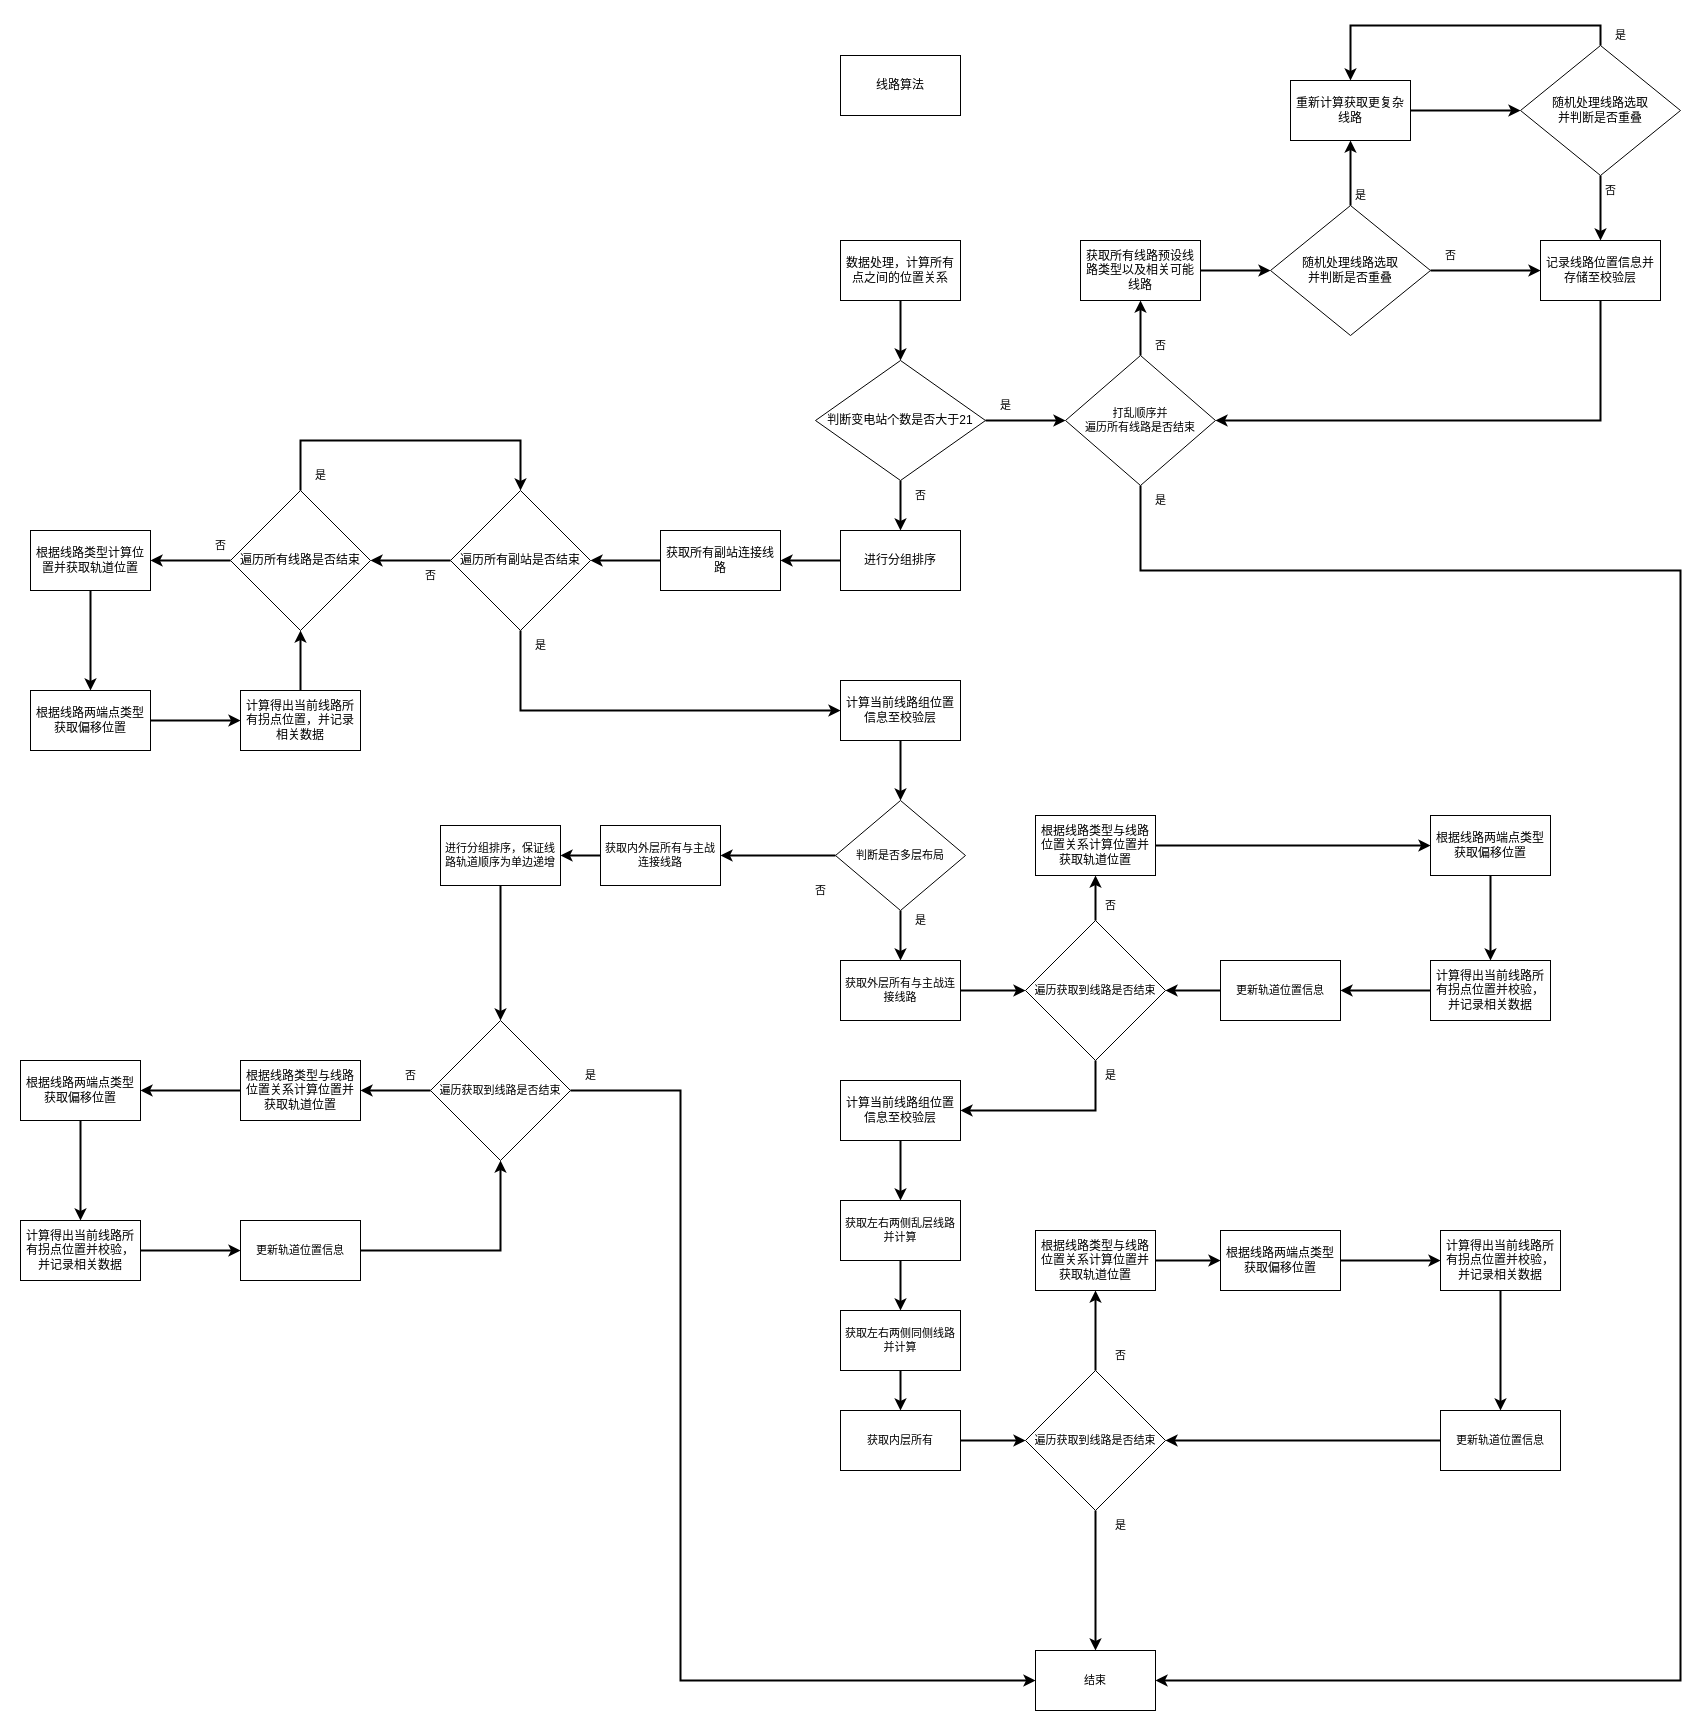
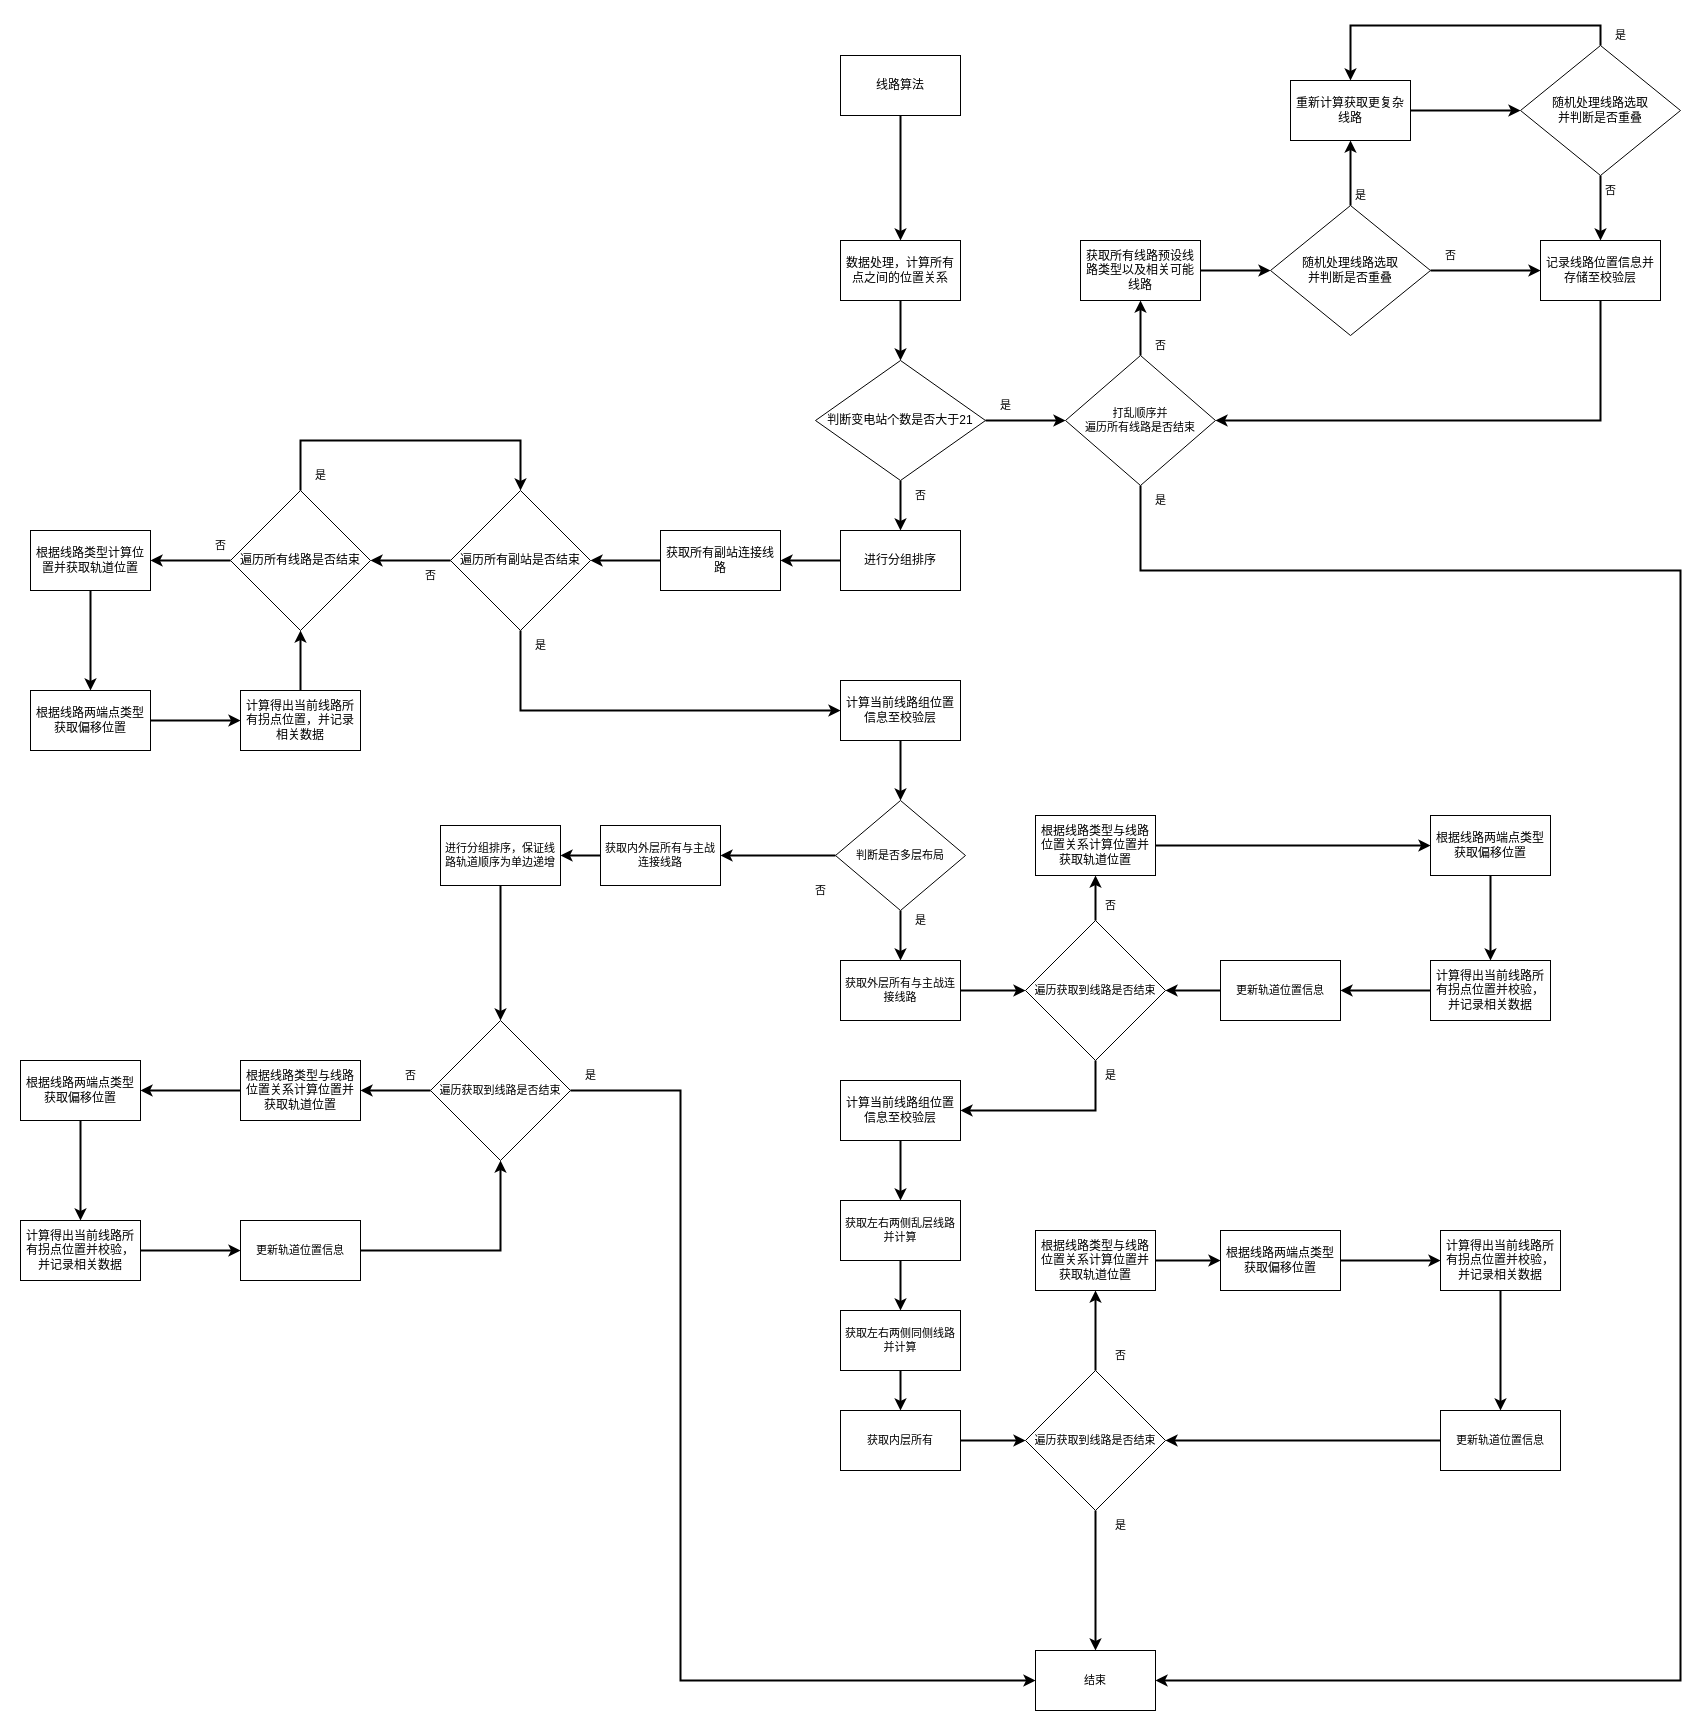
none -> (901, 174)
